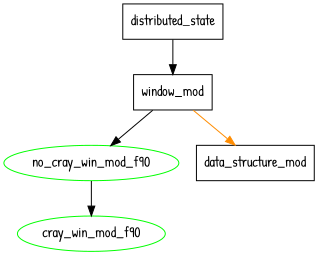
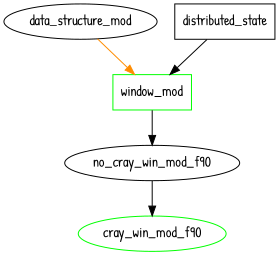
(173, 92) -> (152, 92)
(210, 124) -> (112, 53)
(91, 163) -> (152, 163)
(255, 163) -> (81, 22)
